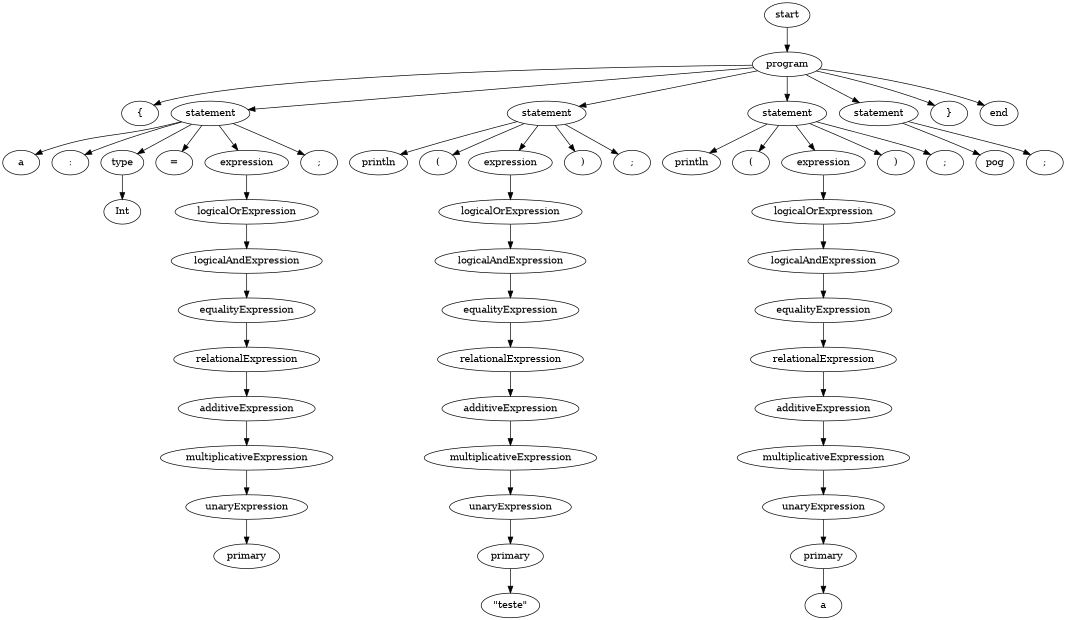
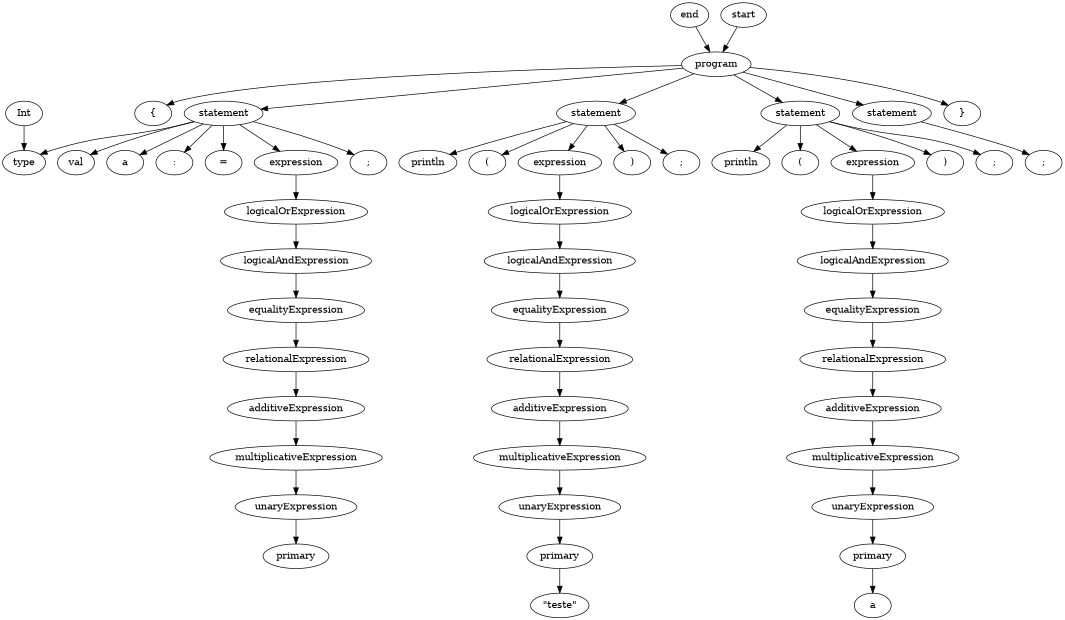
(900, 82) -> (701, 36)
none -> (76, 163)
(995, 163) -> none
(122, 184) -> (24, 135)
